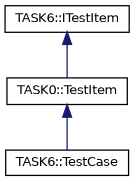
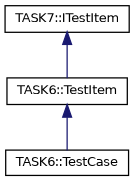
(67, 19) -> (67, 19)
(67, 91) -> (67, 91)
